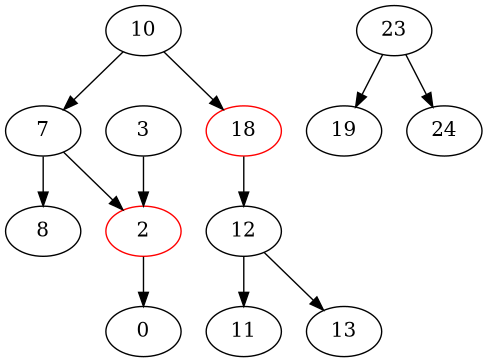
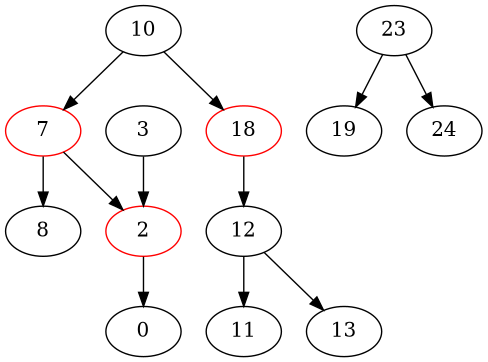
(43, 131) -> (43, 131)
